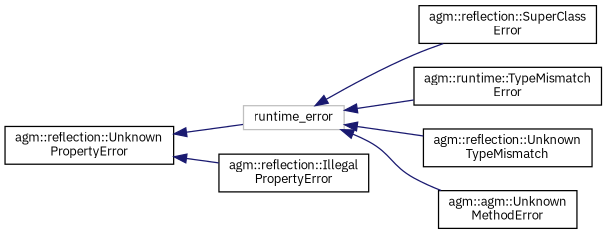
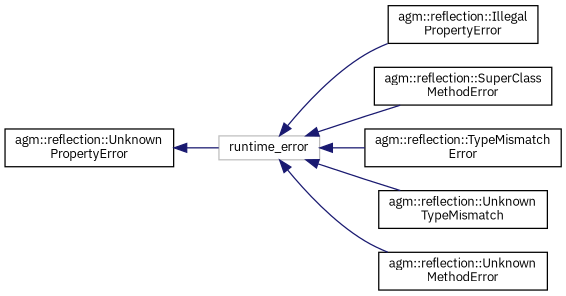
(508, 25) -> (463, 86)
(508, 86) -> (463, 148)
(203, 161) -> (333, 79)
(508, 210) -> (463, 271)
